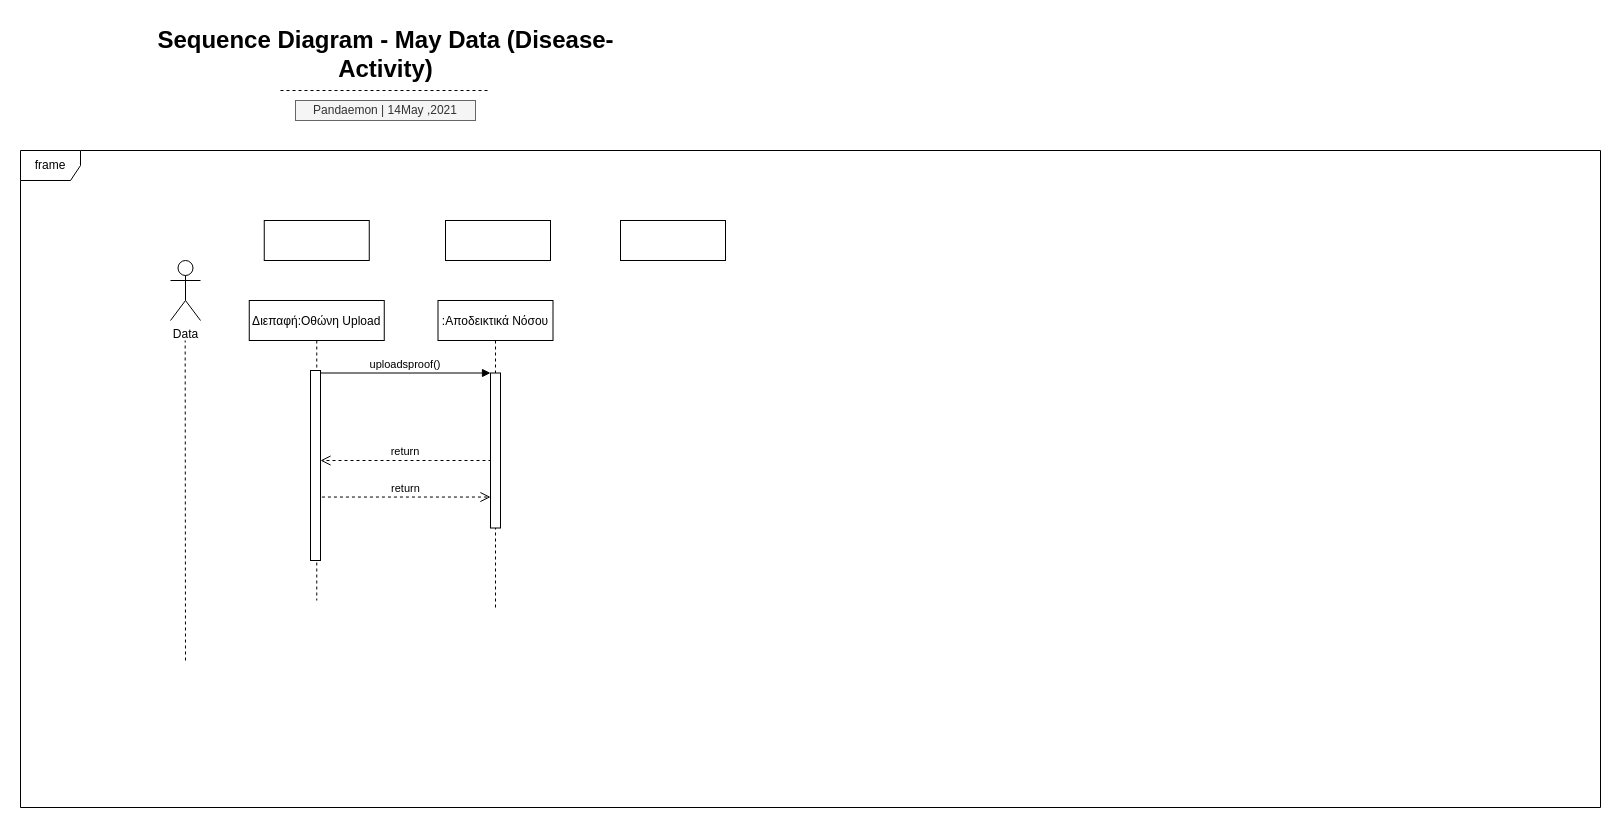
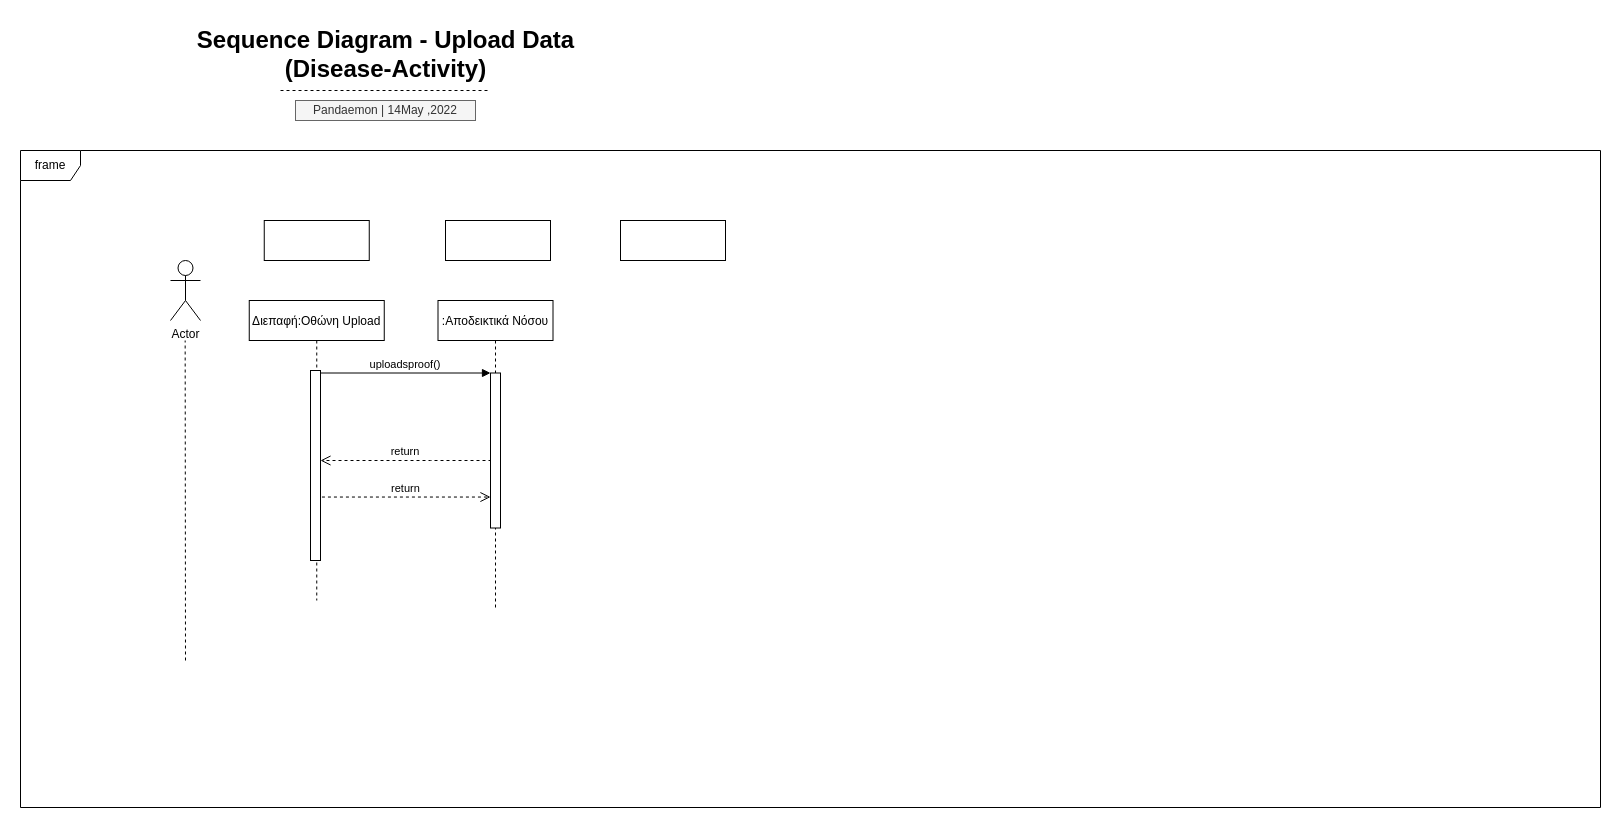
(386, 18) -> (386, 18)
(386, 111) -> (386, 111)
(186, 335) -> (186, 335)
